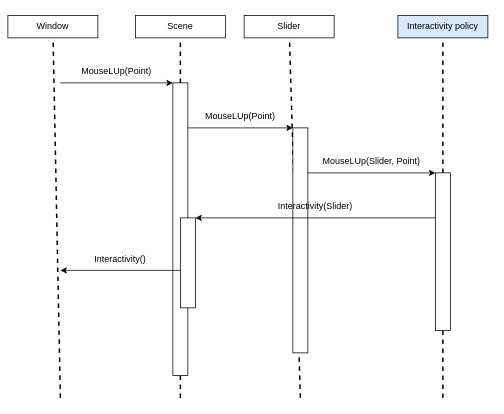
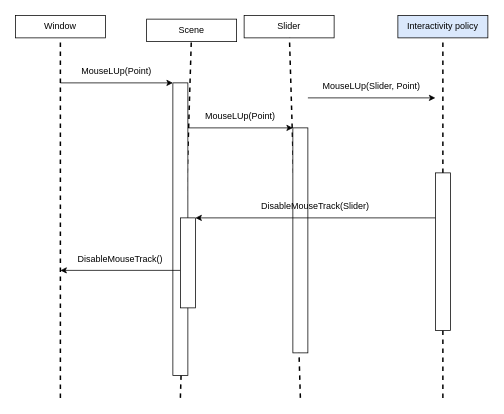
(53, 27) -> (60, 27)
(180, 27) -> (192, 30)
(372, 162) -> (372, 87)
(315, 207) -> (315, 207)
(120, 259) -> (120, 259)
